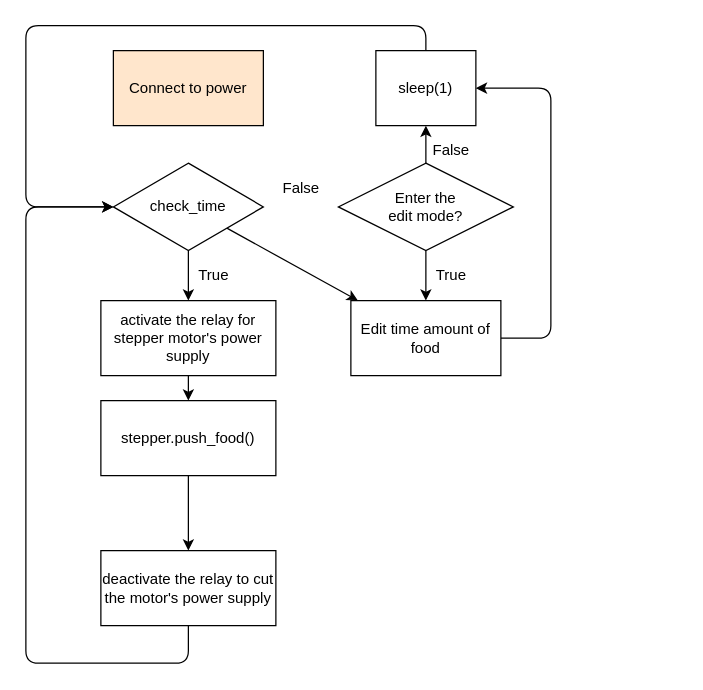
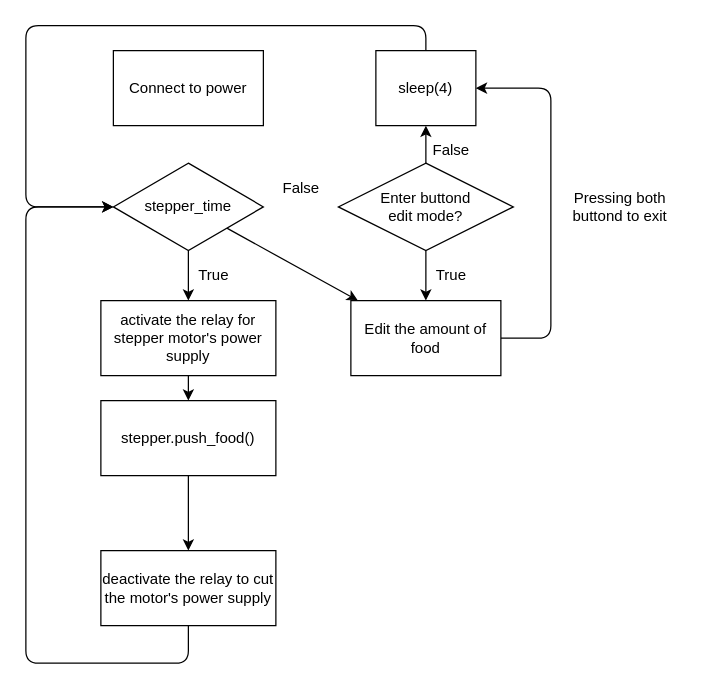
(188, 88) -> (188, 88)
(426, 88) -> (426, 88)
(188, 207) -> (188, 207)
(426, 207) -> (426, 207)
none -> (619, 207)
(426, 338) -> (426, 338)
